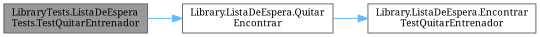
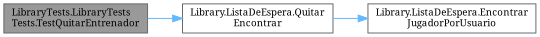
(76, 18) -> (76, 18)
(452, 18) -> (452, 18)
